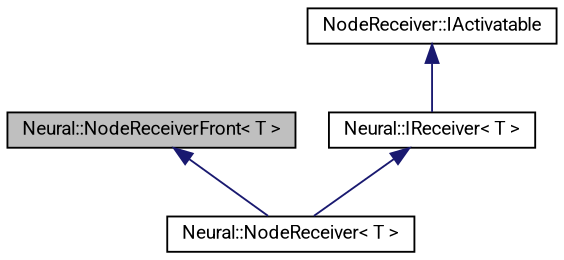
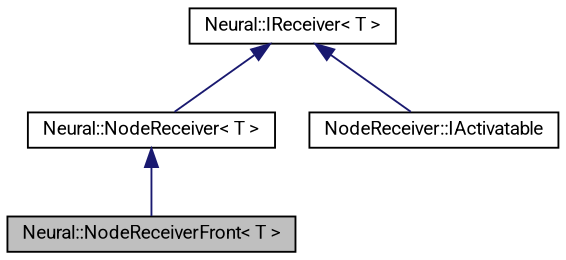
(432, 88) -> (371, 83)
(229, 187) -> (151, 192)
